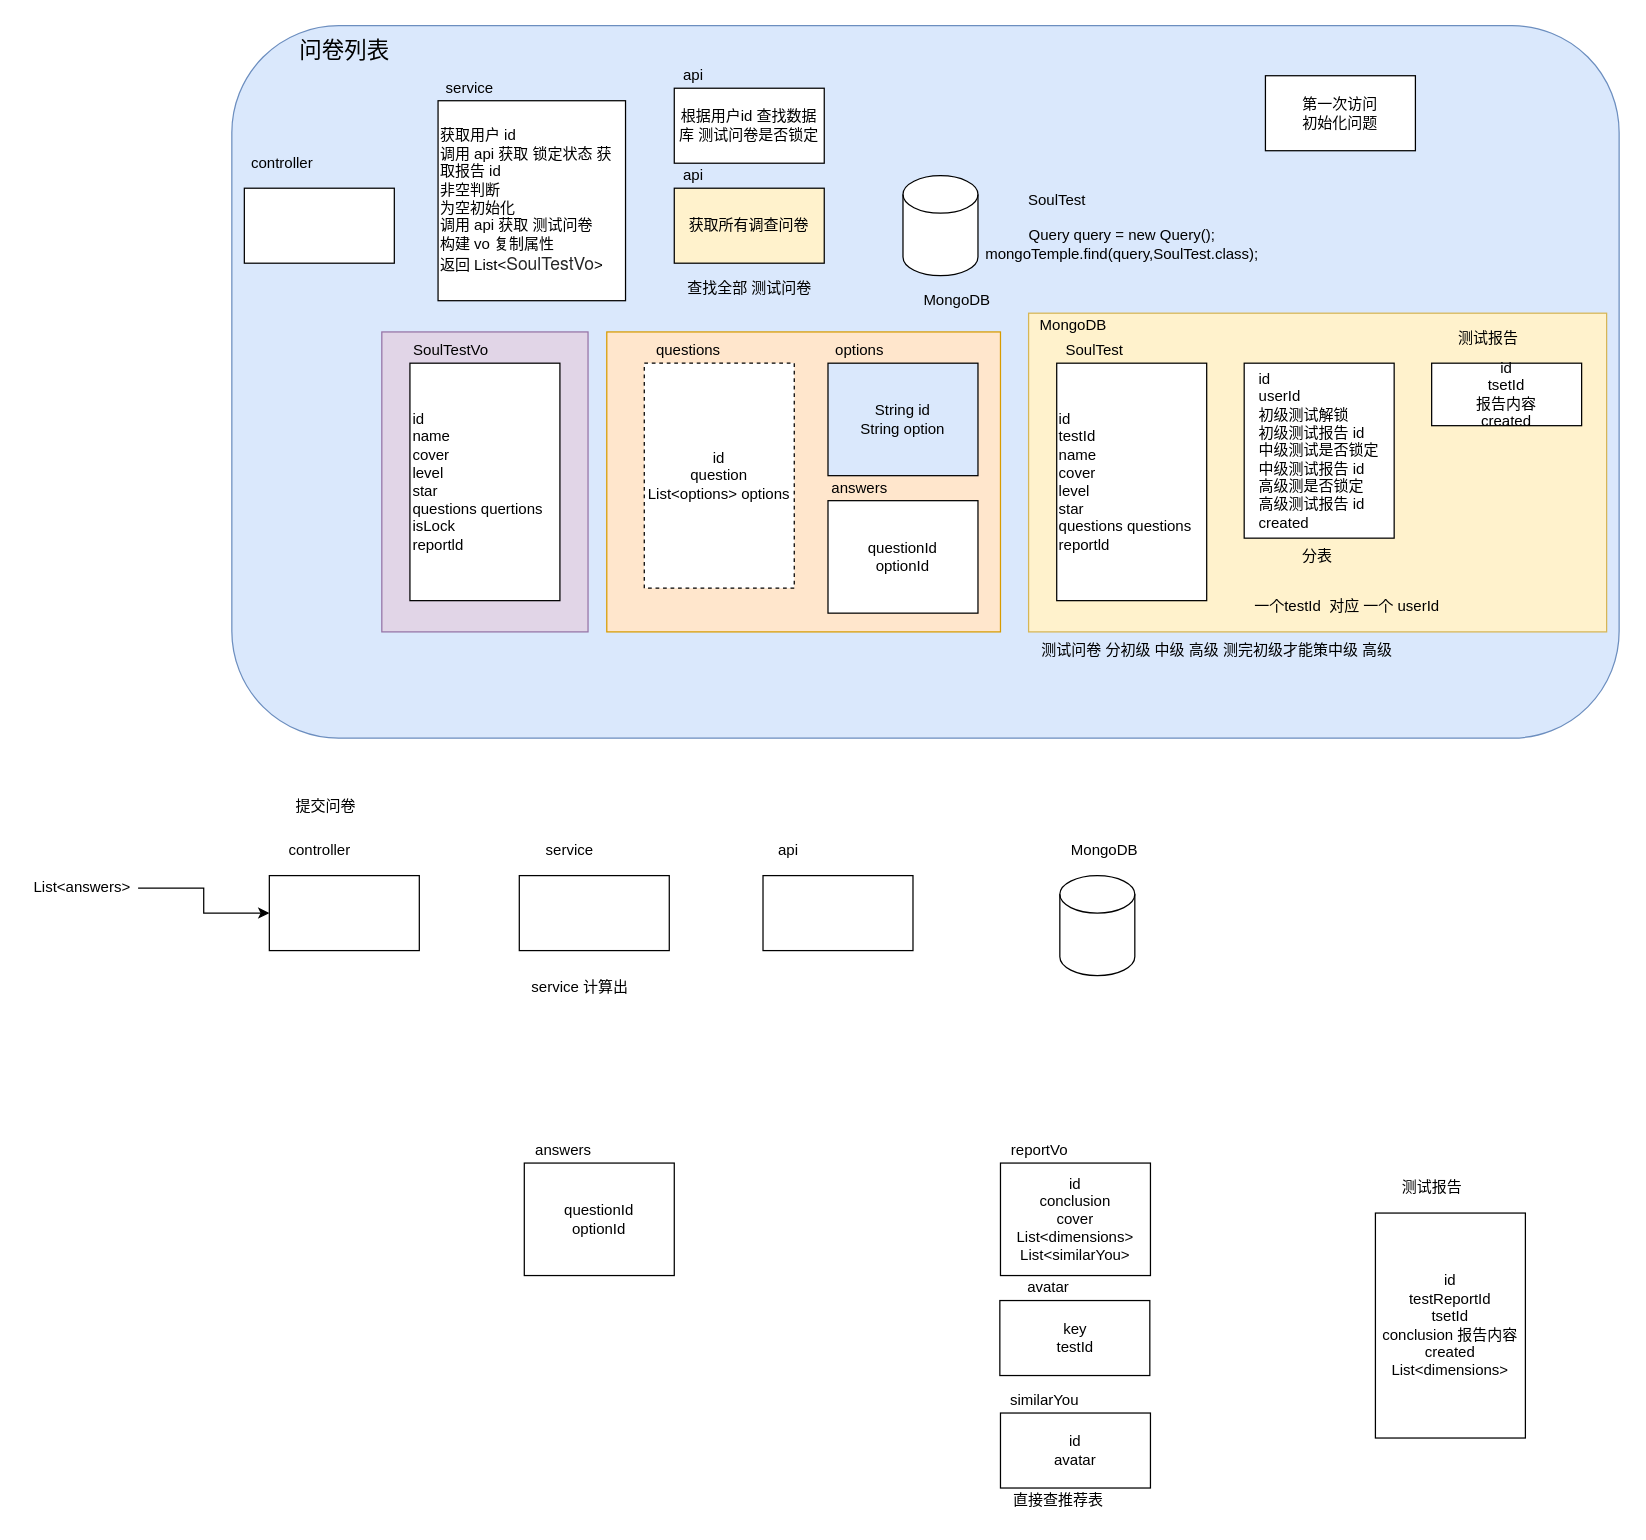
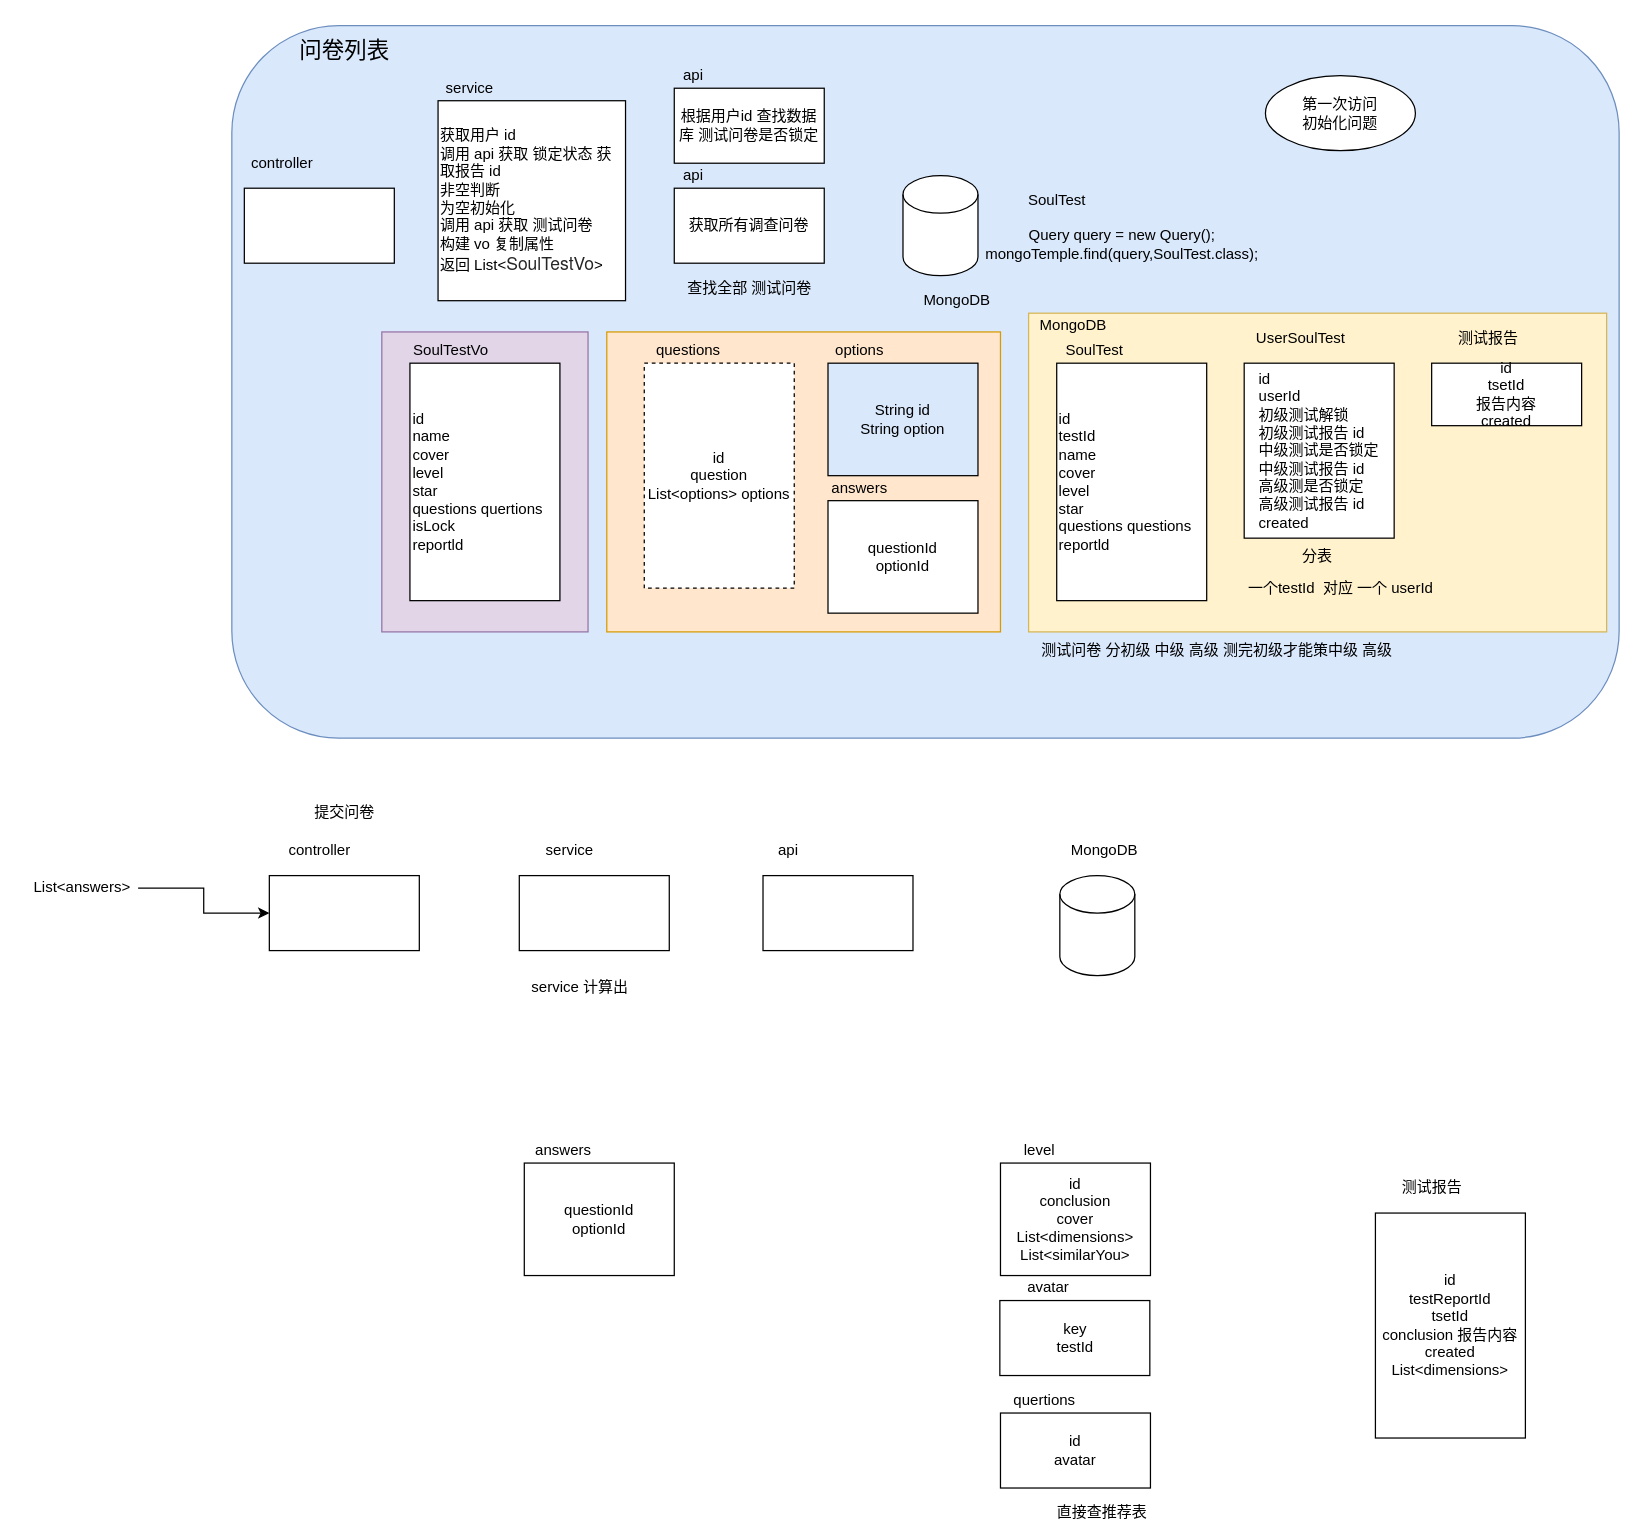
(1341, 113) -> (1341, 113)
(749, 226) -> (749, 226)
none -> (1301, 338)
(1347, 607) -> (1341, 588)
(326, 807) -> (344, 813)
(1040, 1151) -> (1040, 1151)
(1045, 1401) -> (1045, 1401)
(1058, 1501) -> (1102, 1513)
